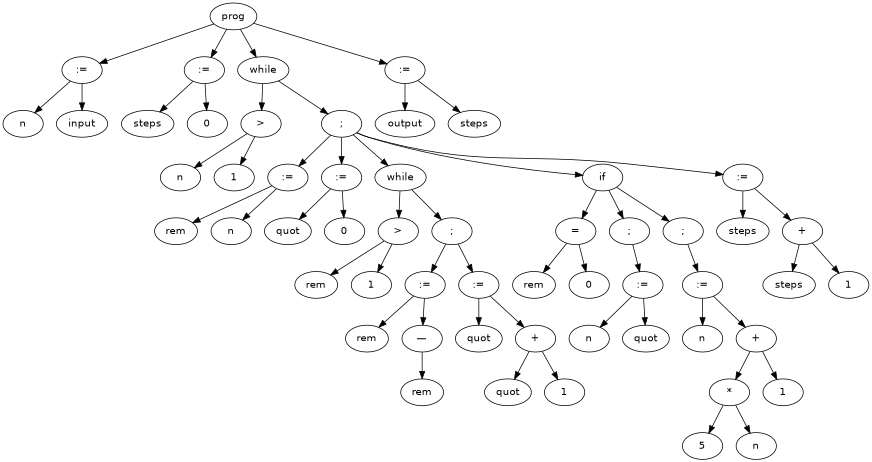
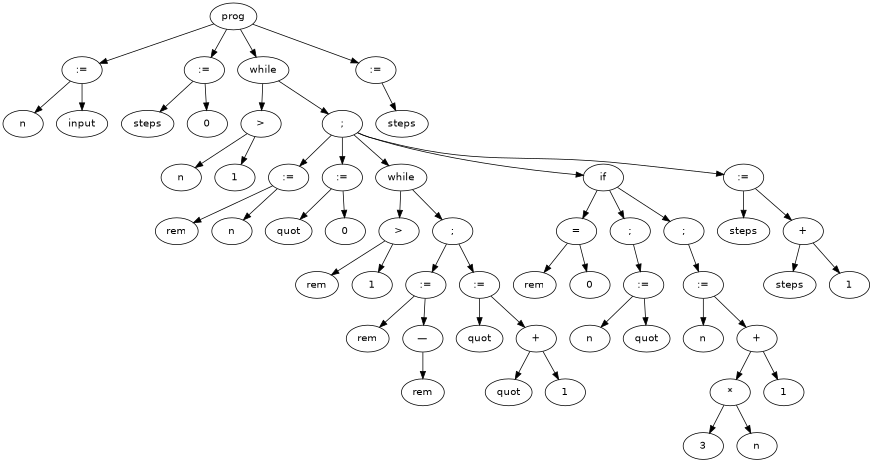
(405, 124) -> none
(703, 446) -> (703, 446)
